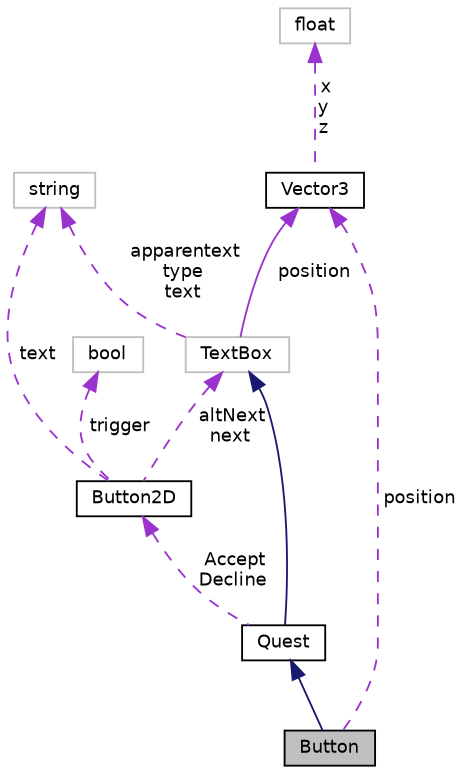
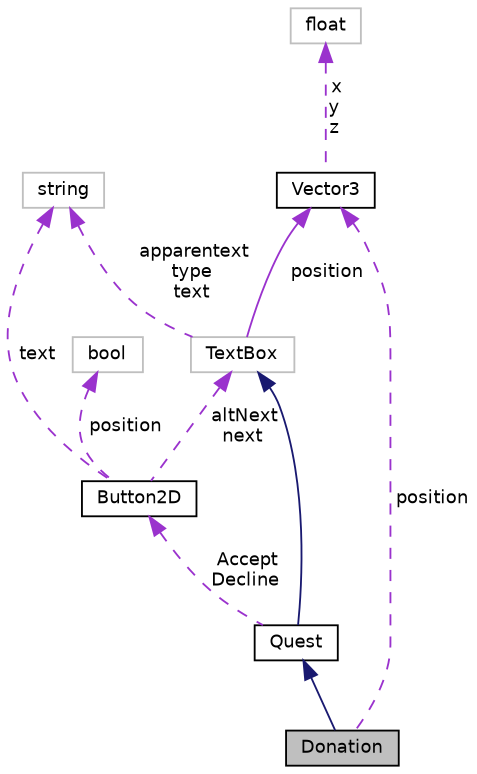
(117, 427) -> (124, 427)
(330, 748) -> (342, 748)
